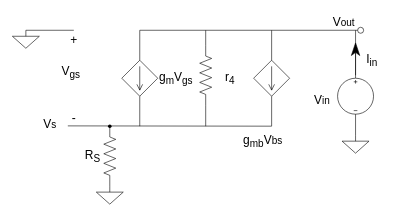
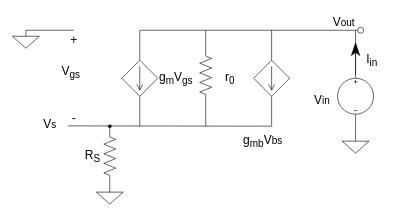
(230, 78) -> (230, 78)
